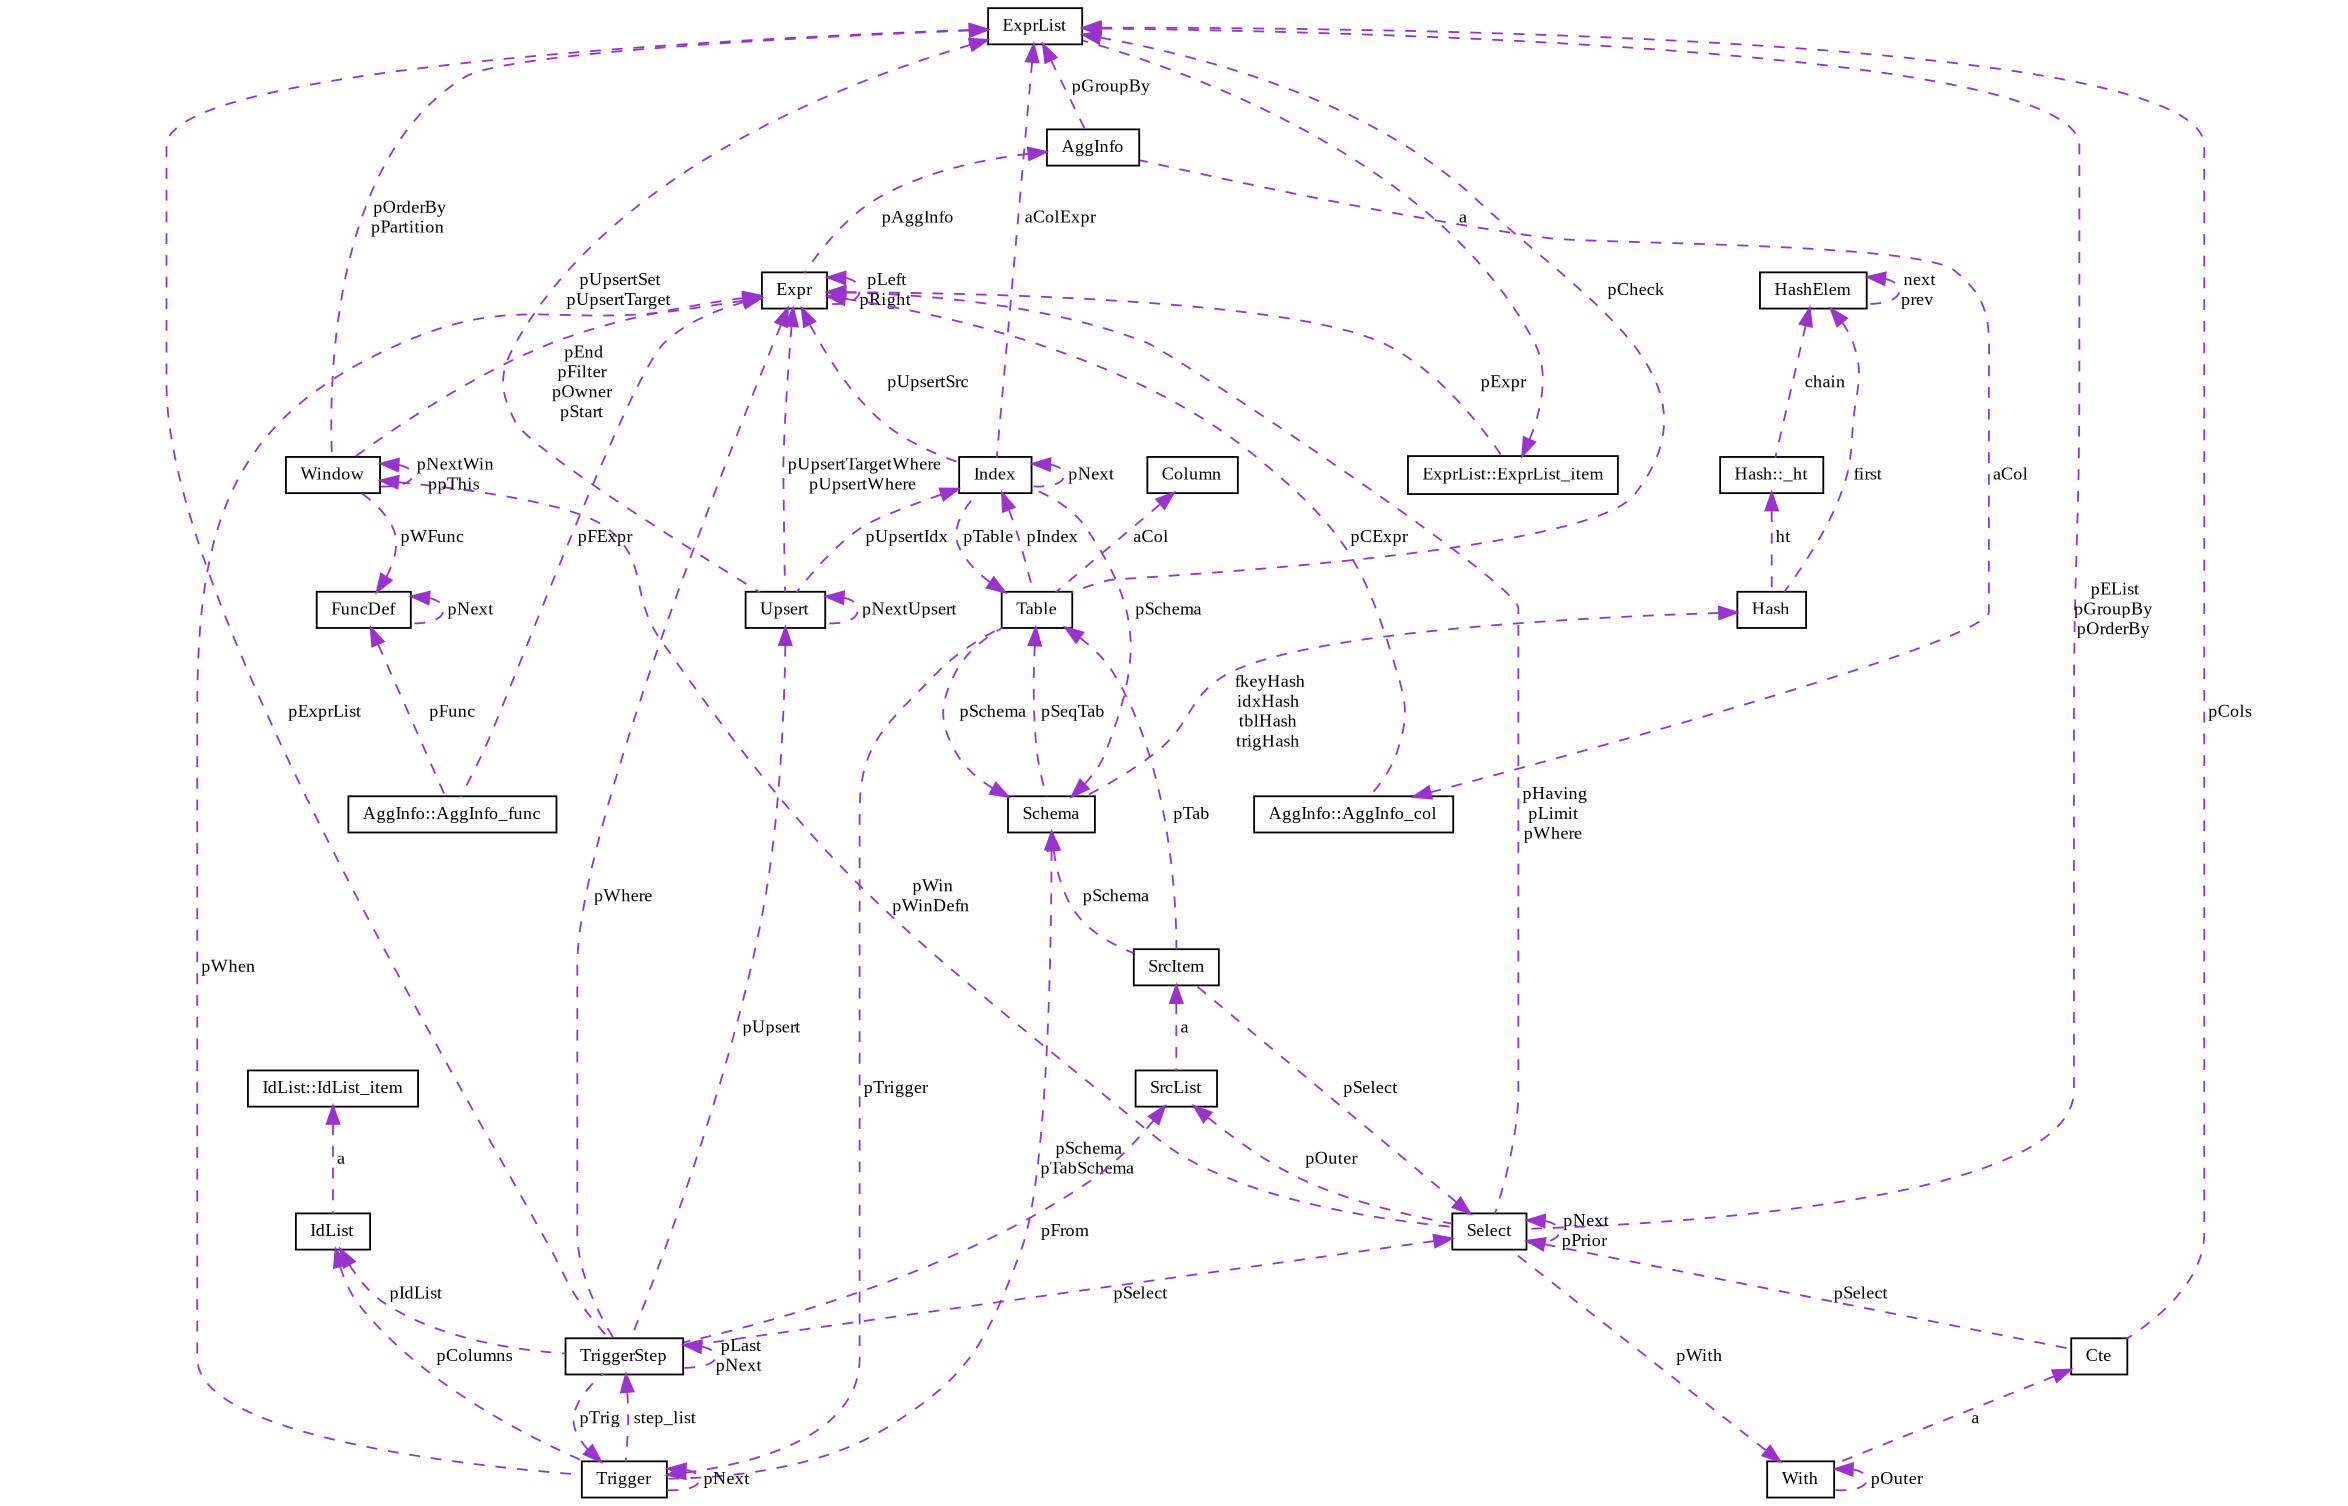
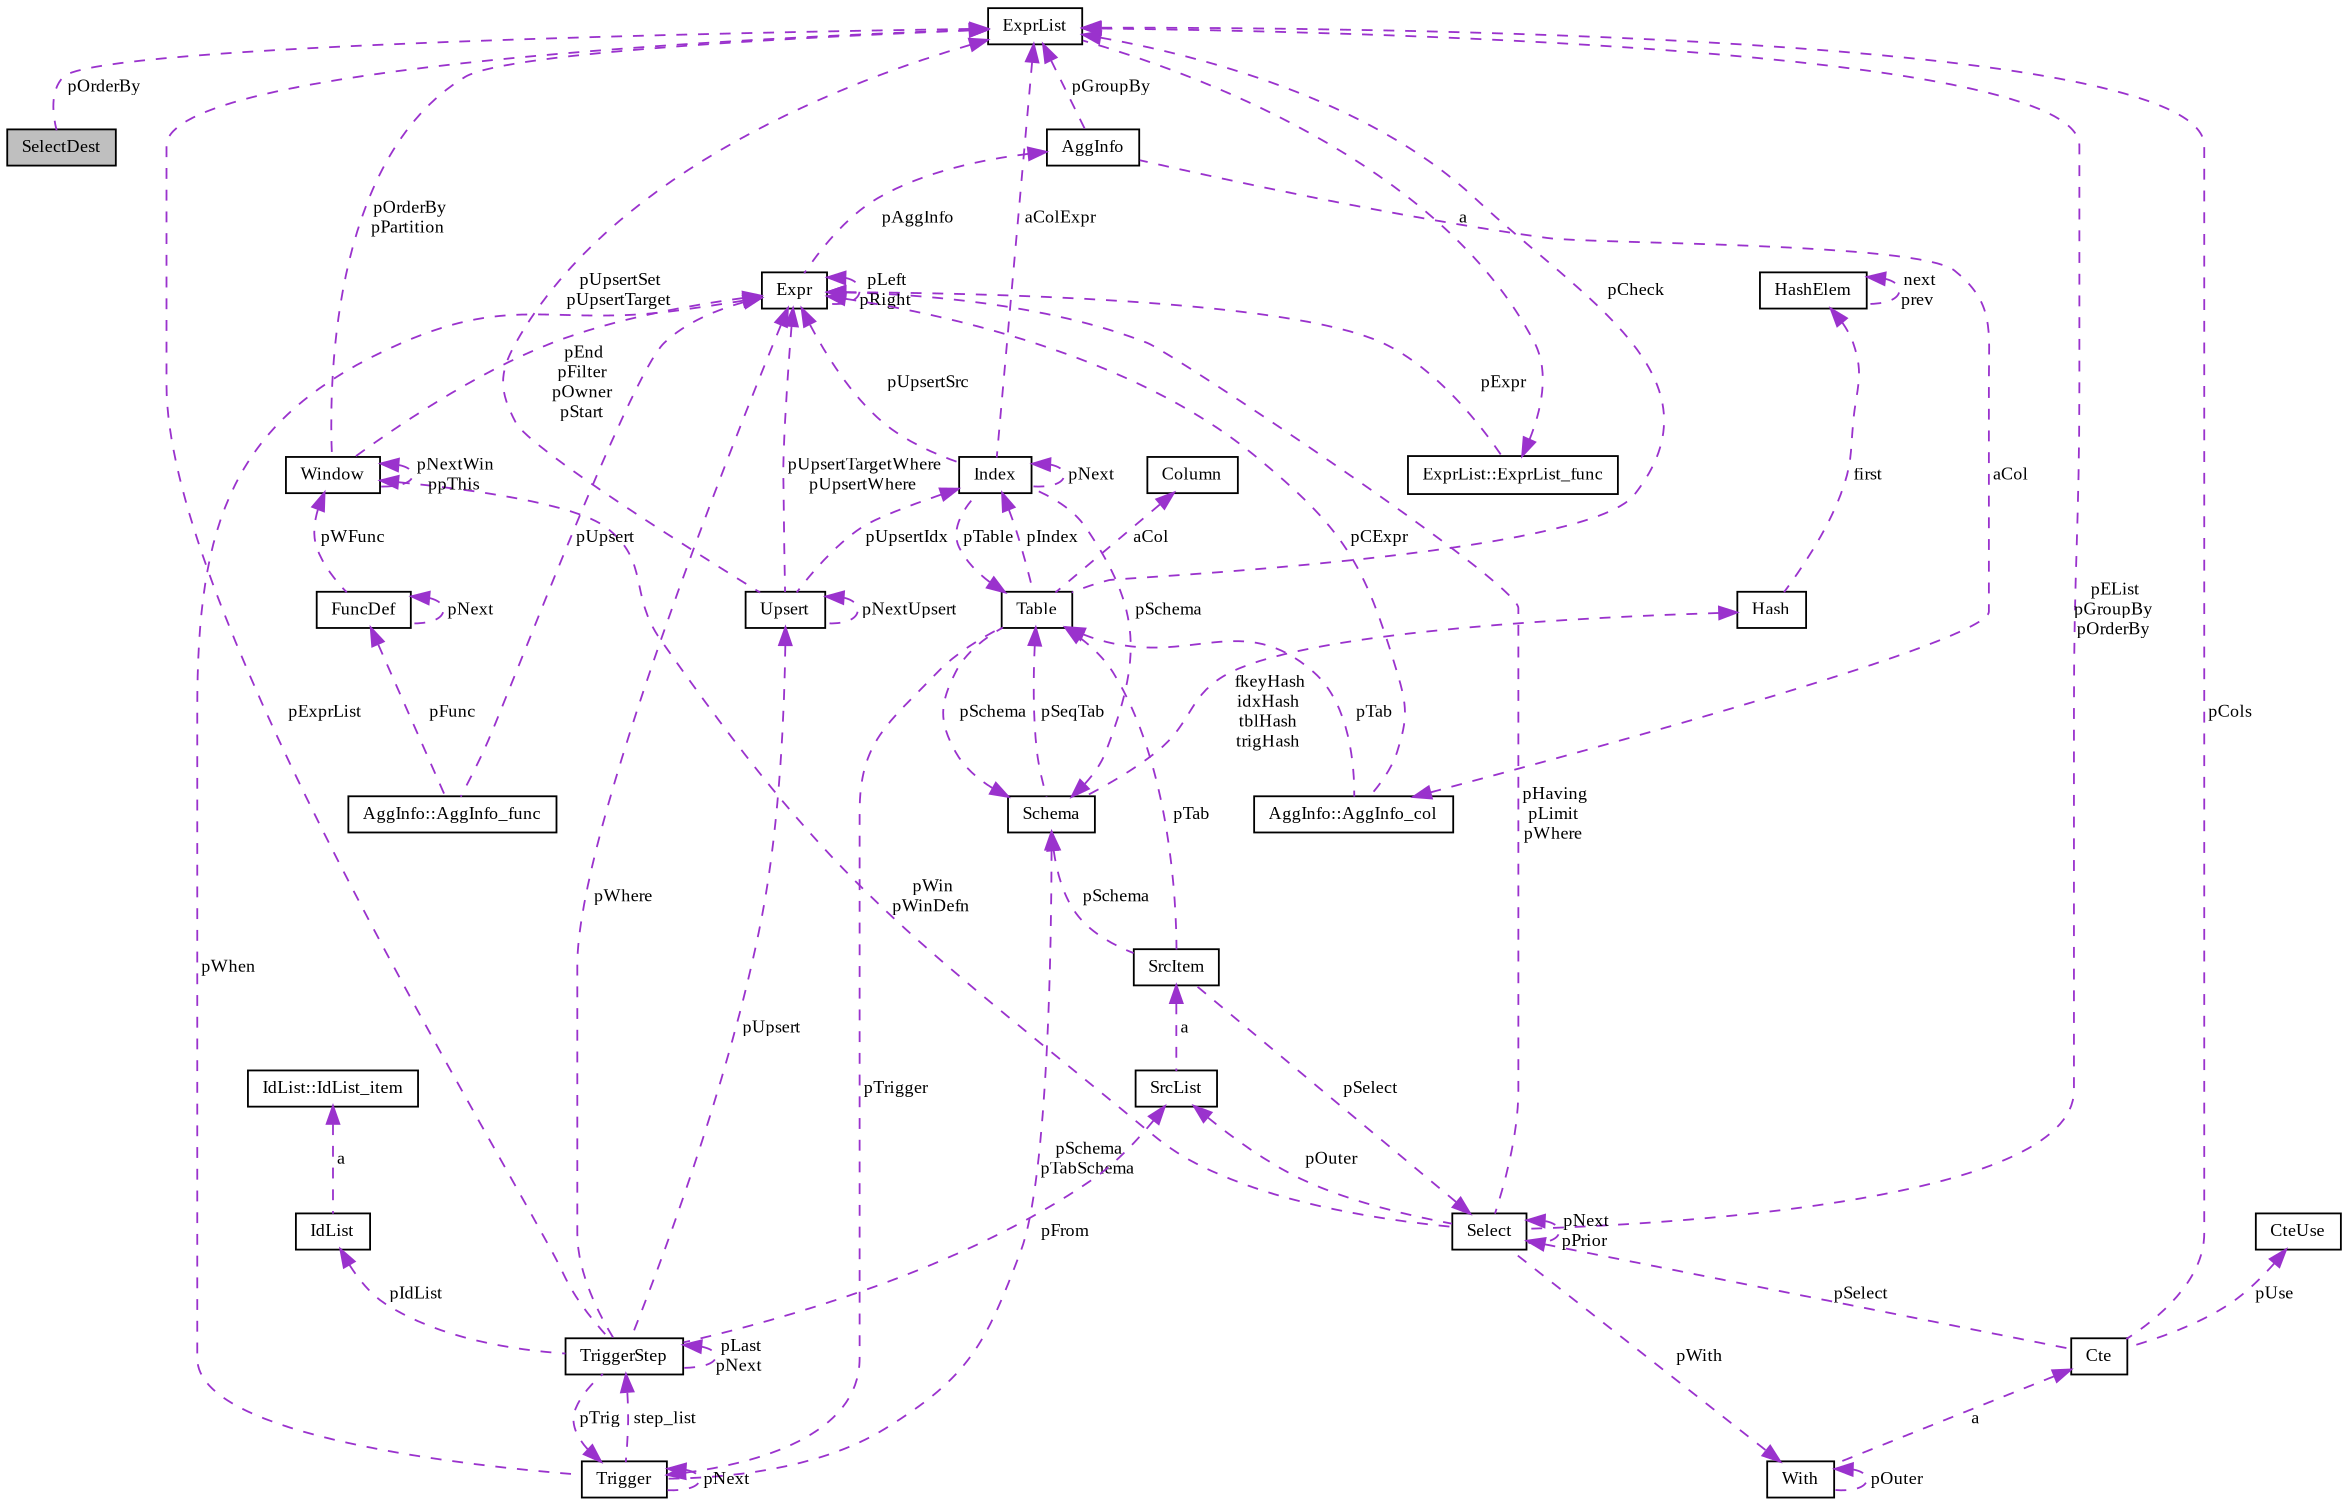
none -> (62, 147)
(1513, 475) -> (1513, 475)
(1772, 475) -> none
(393, 529) -> (320, 555)
(604, 537) -> (604, 537)
none -> (1268, 646)
none -> (2298, 1232)
(1059, 1294) -> none
(446, 1384) -> none
